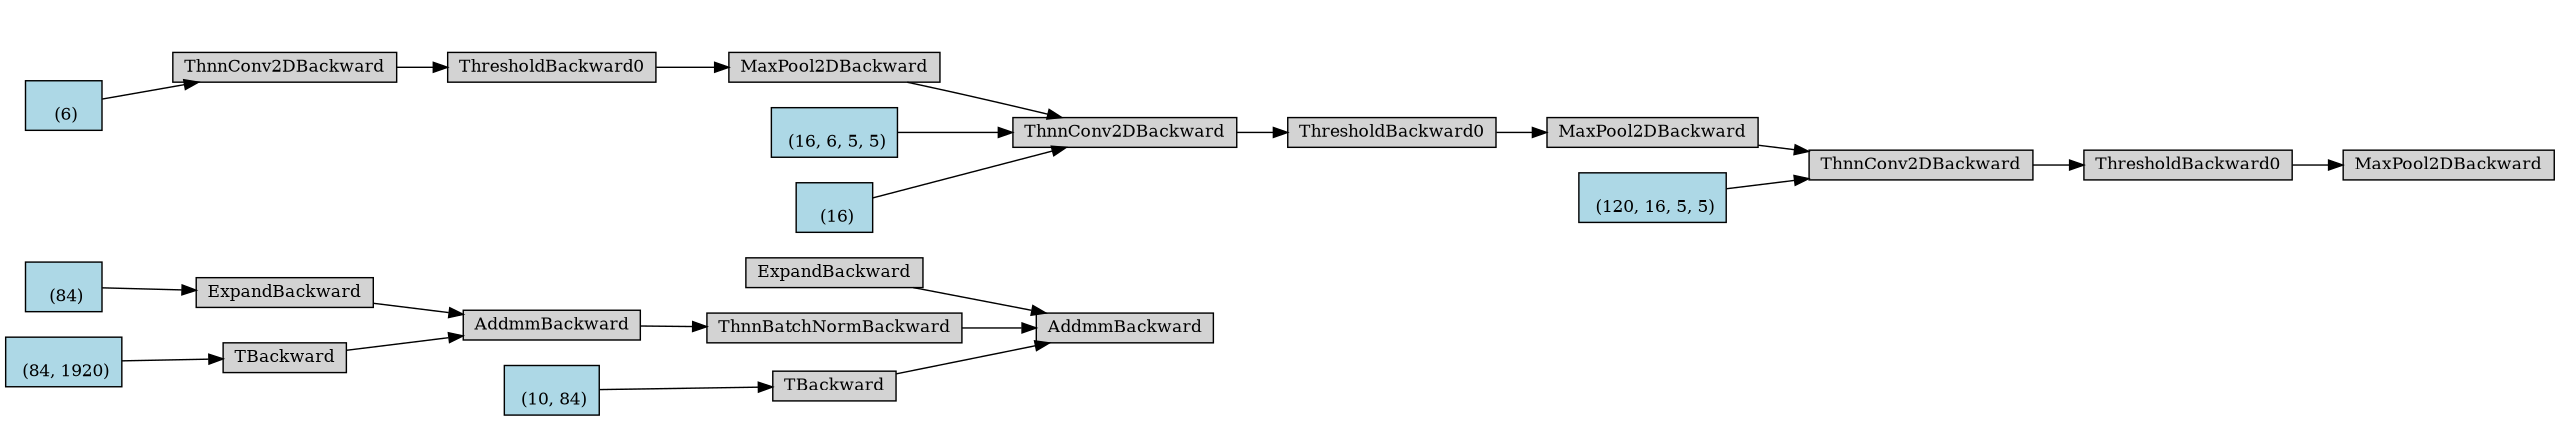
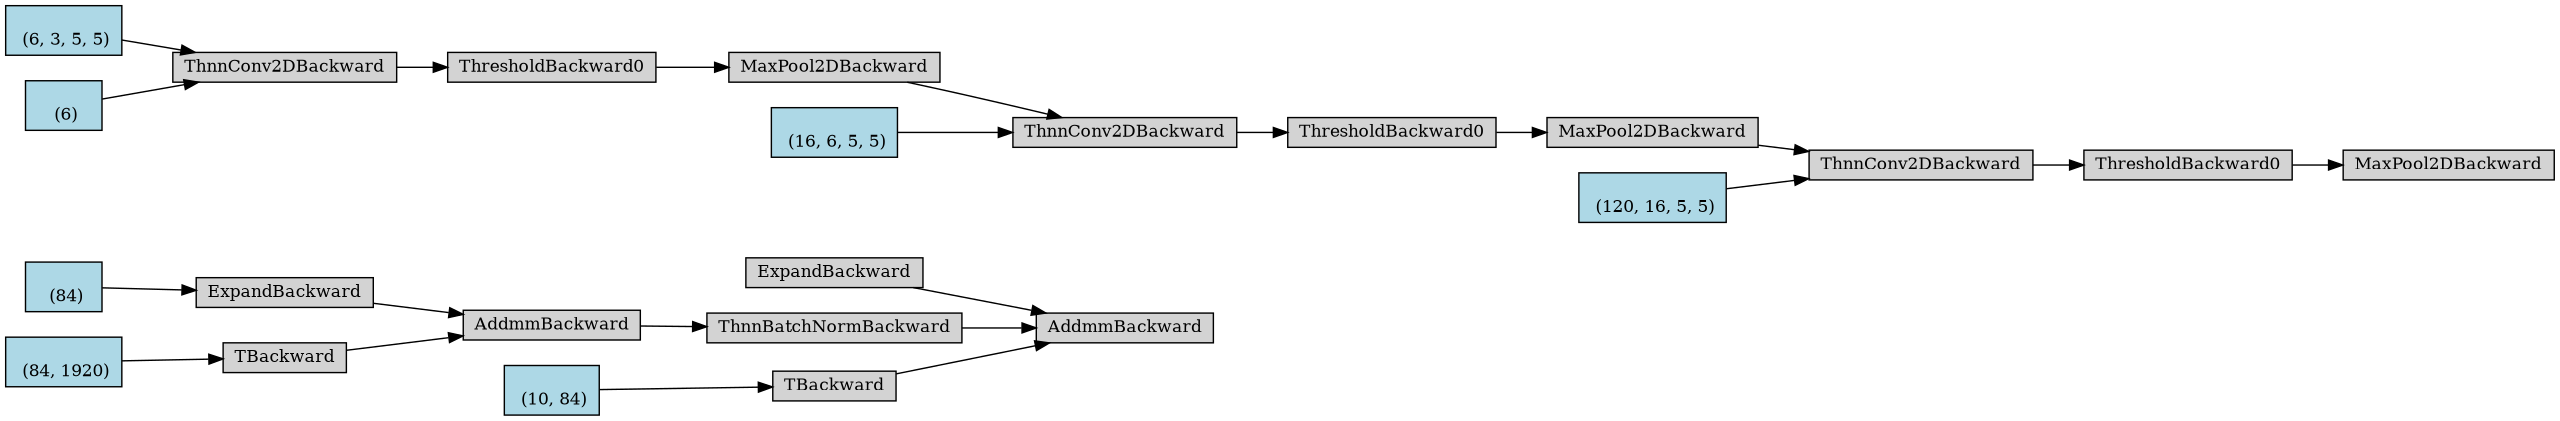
none -> (64, 30)
(834, 208) -> none
